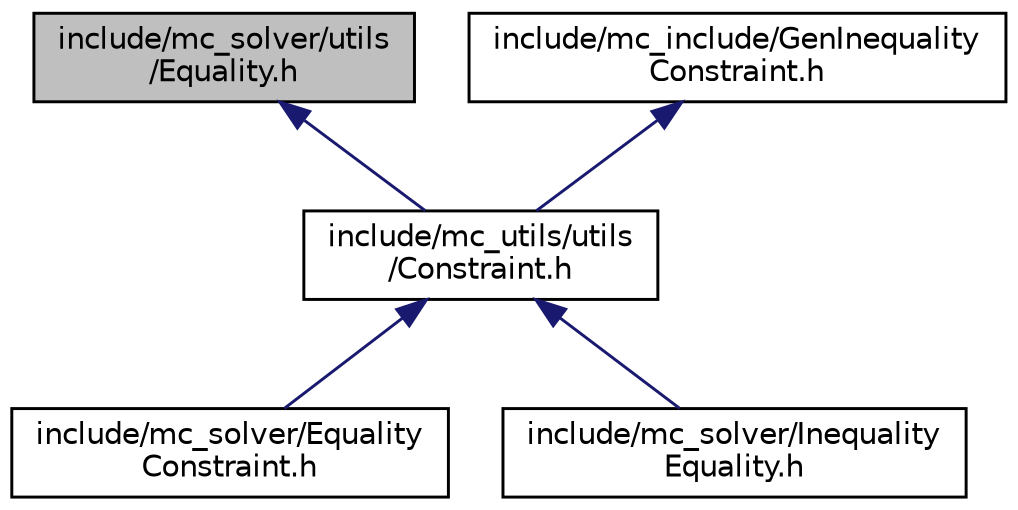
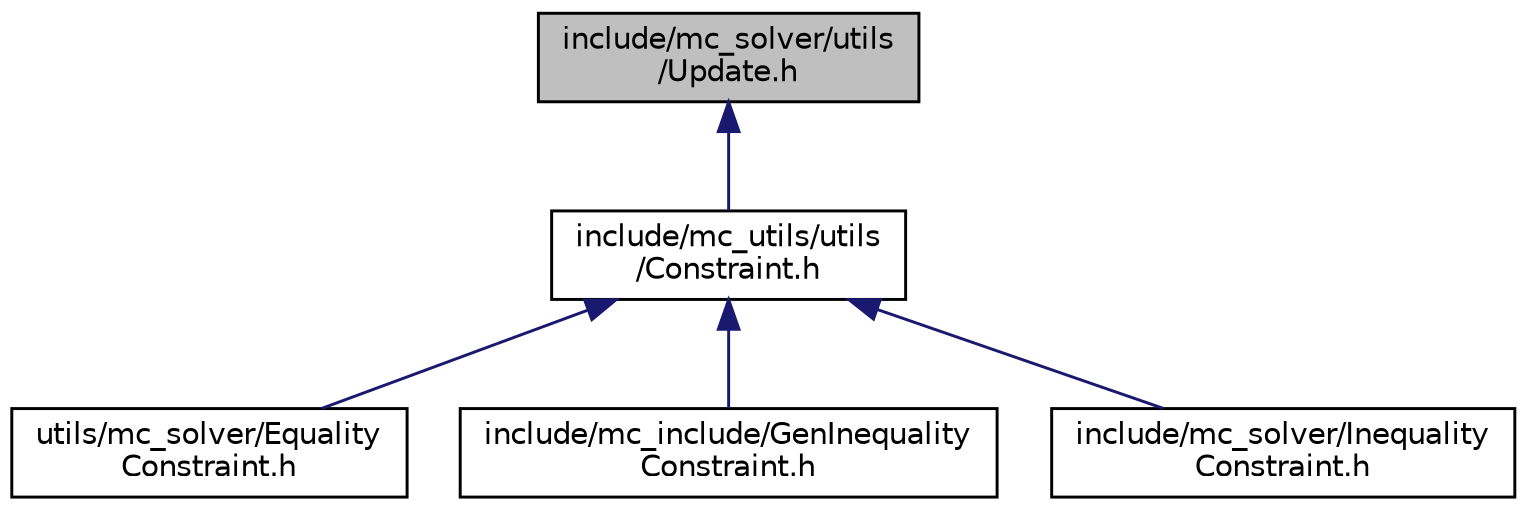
(224, 58) -> (729, 58)
(597, 166) -> (729, 369)
(230, 453) -> (209, 453)
(735, 453) -> (1283, 453)
